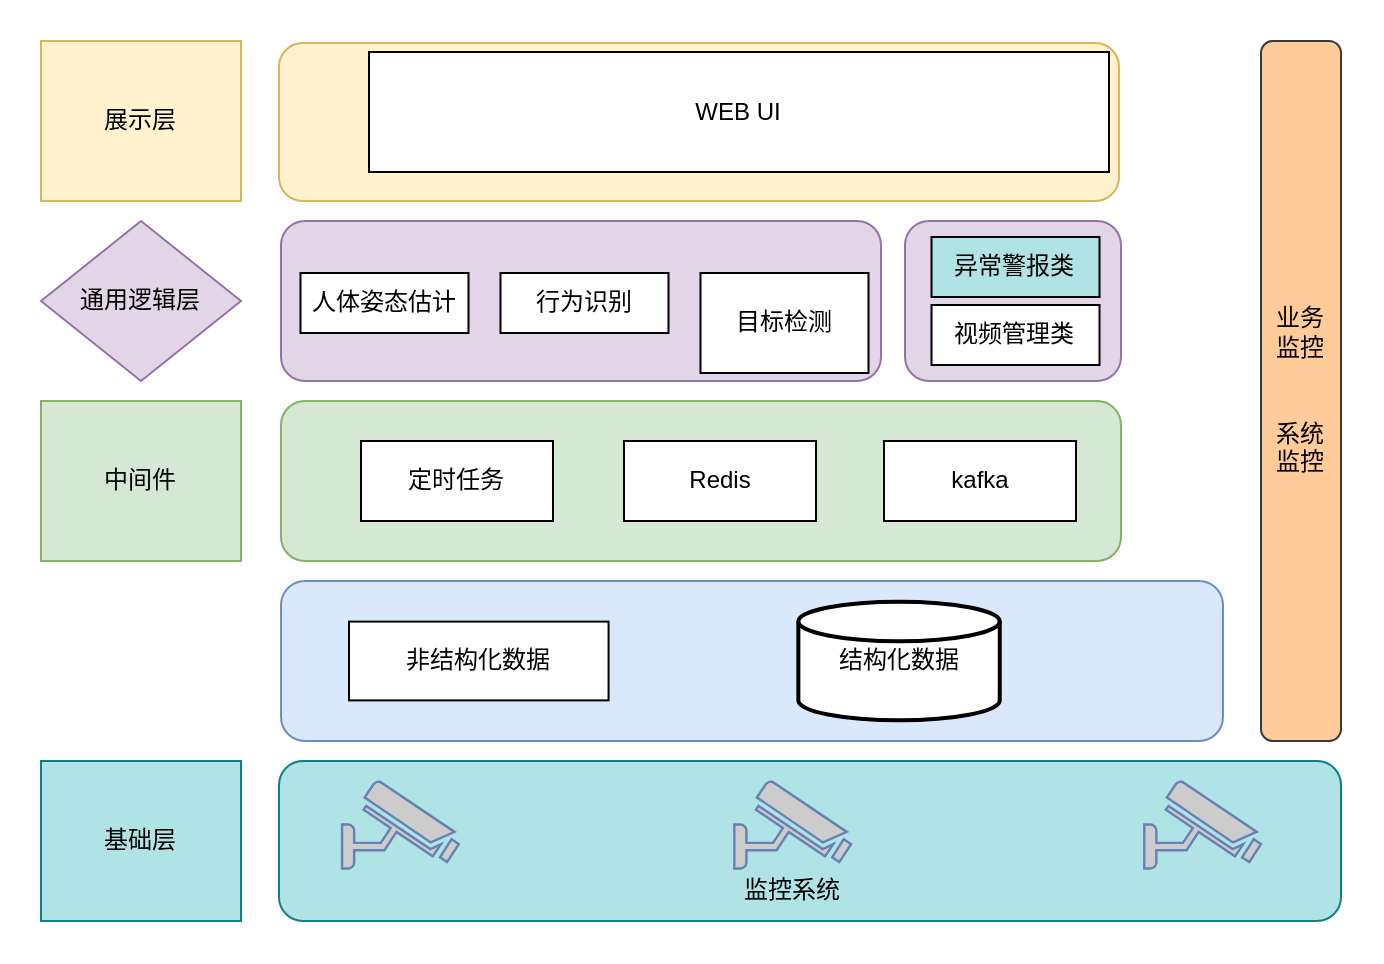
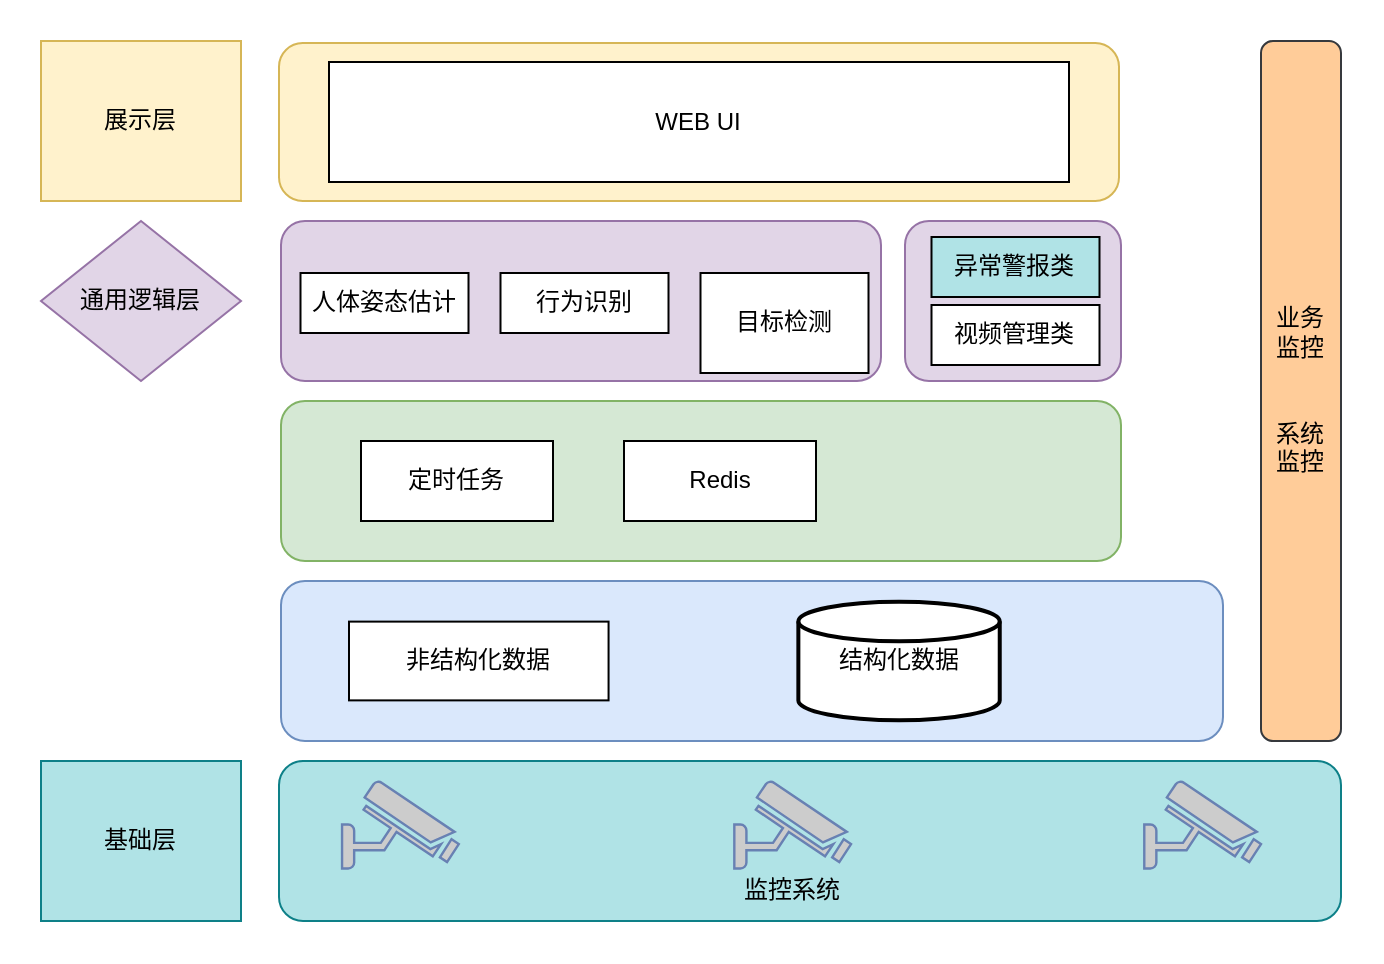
(739, 112) -> (699, 122)
(141, 481) -> none
(980, 481) -> none
